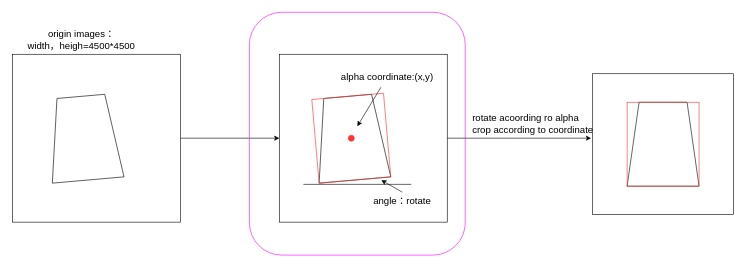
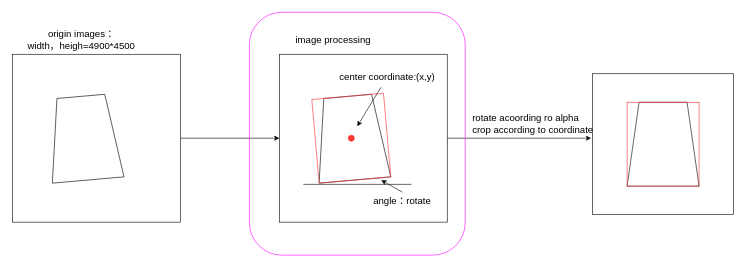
(81, 39) -> (81, 39)
none -> (333, 39)
(387, 77) -> (387, 77)
